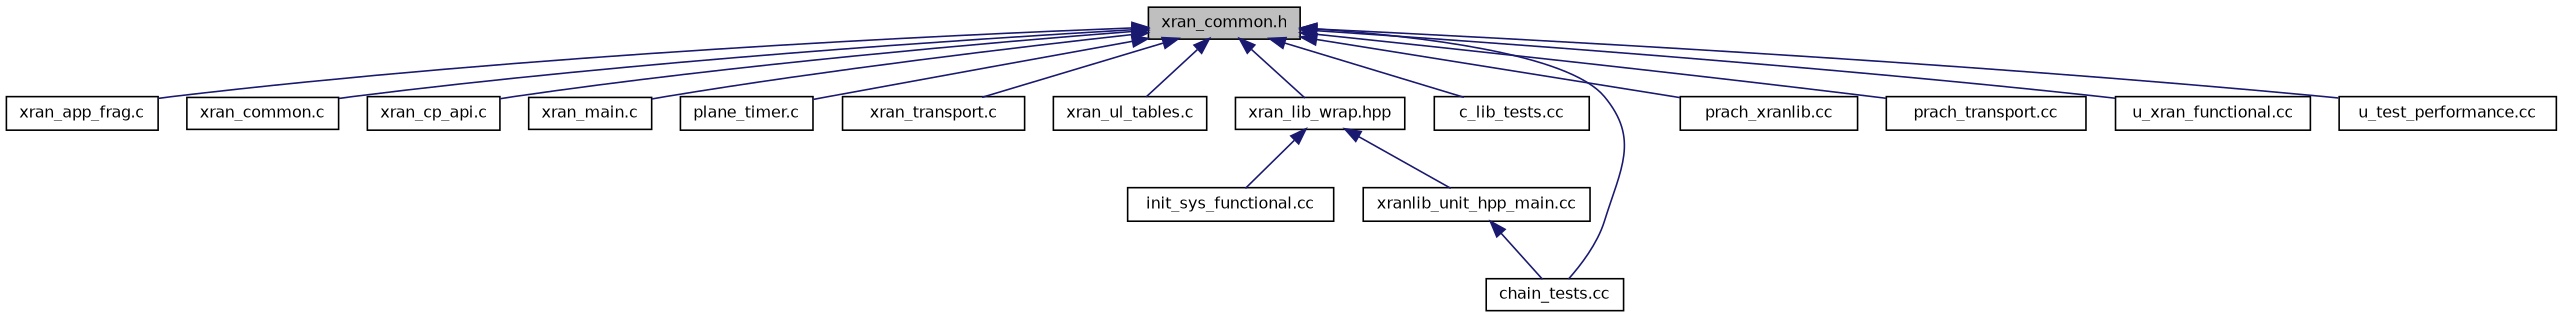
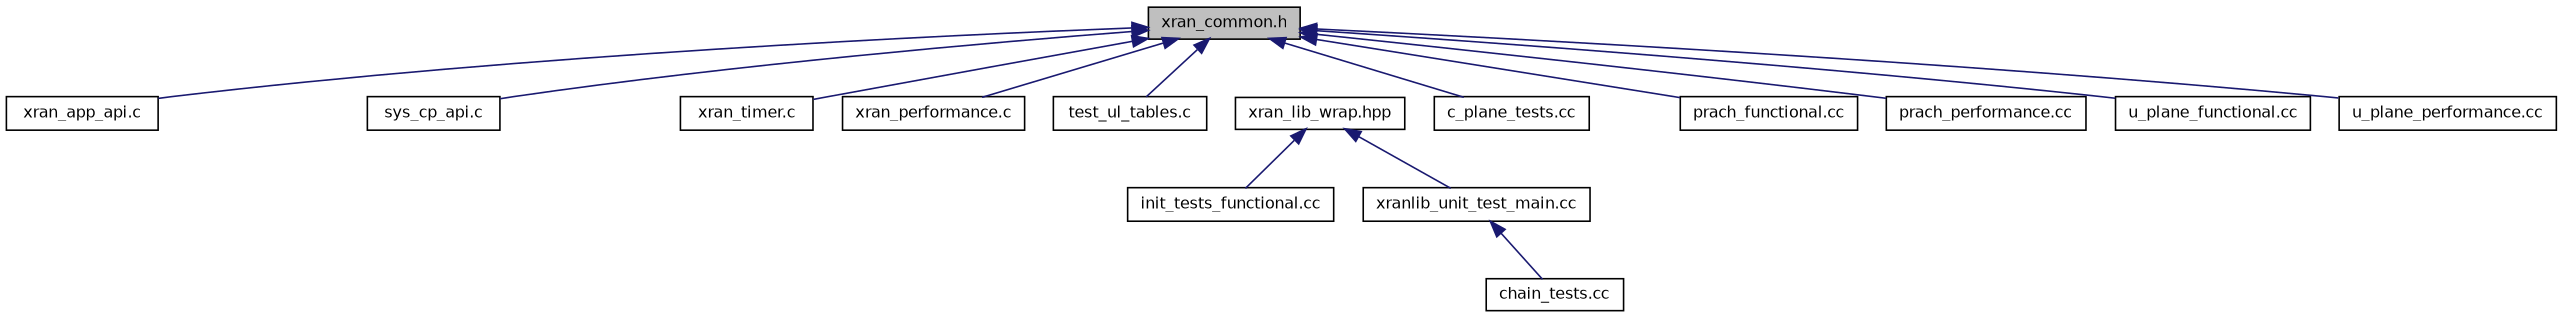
(1278, 74) -> none
(1605, 97) -> none
(82, 113) -> (82, 113)
(263, 113) -> none
(434, 113) -> (434, 113)
(590, 113) -> none
(747, 113) -> (747, 113)
(934, 113) -> (934, 113)
(1130, 113) -> (1130, 113)
(1512, 113) -> (1512, 113)
(1769, 113) -> (1769, 113)
(1986, 113) -> (1986, 113)
(2213, 113) -> (2213, 113)
(2448, 113) -> (2448, 113)
(1231, 204) -> (1231, 204)
(1477, 204) -> (1477, 204)
